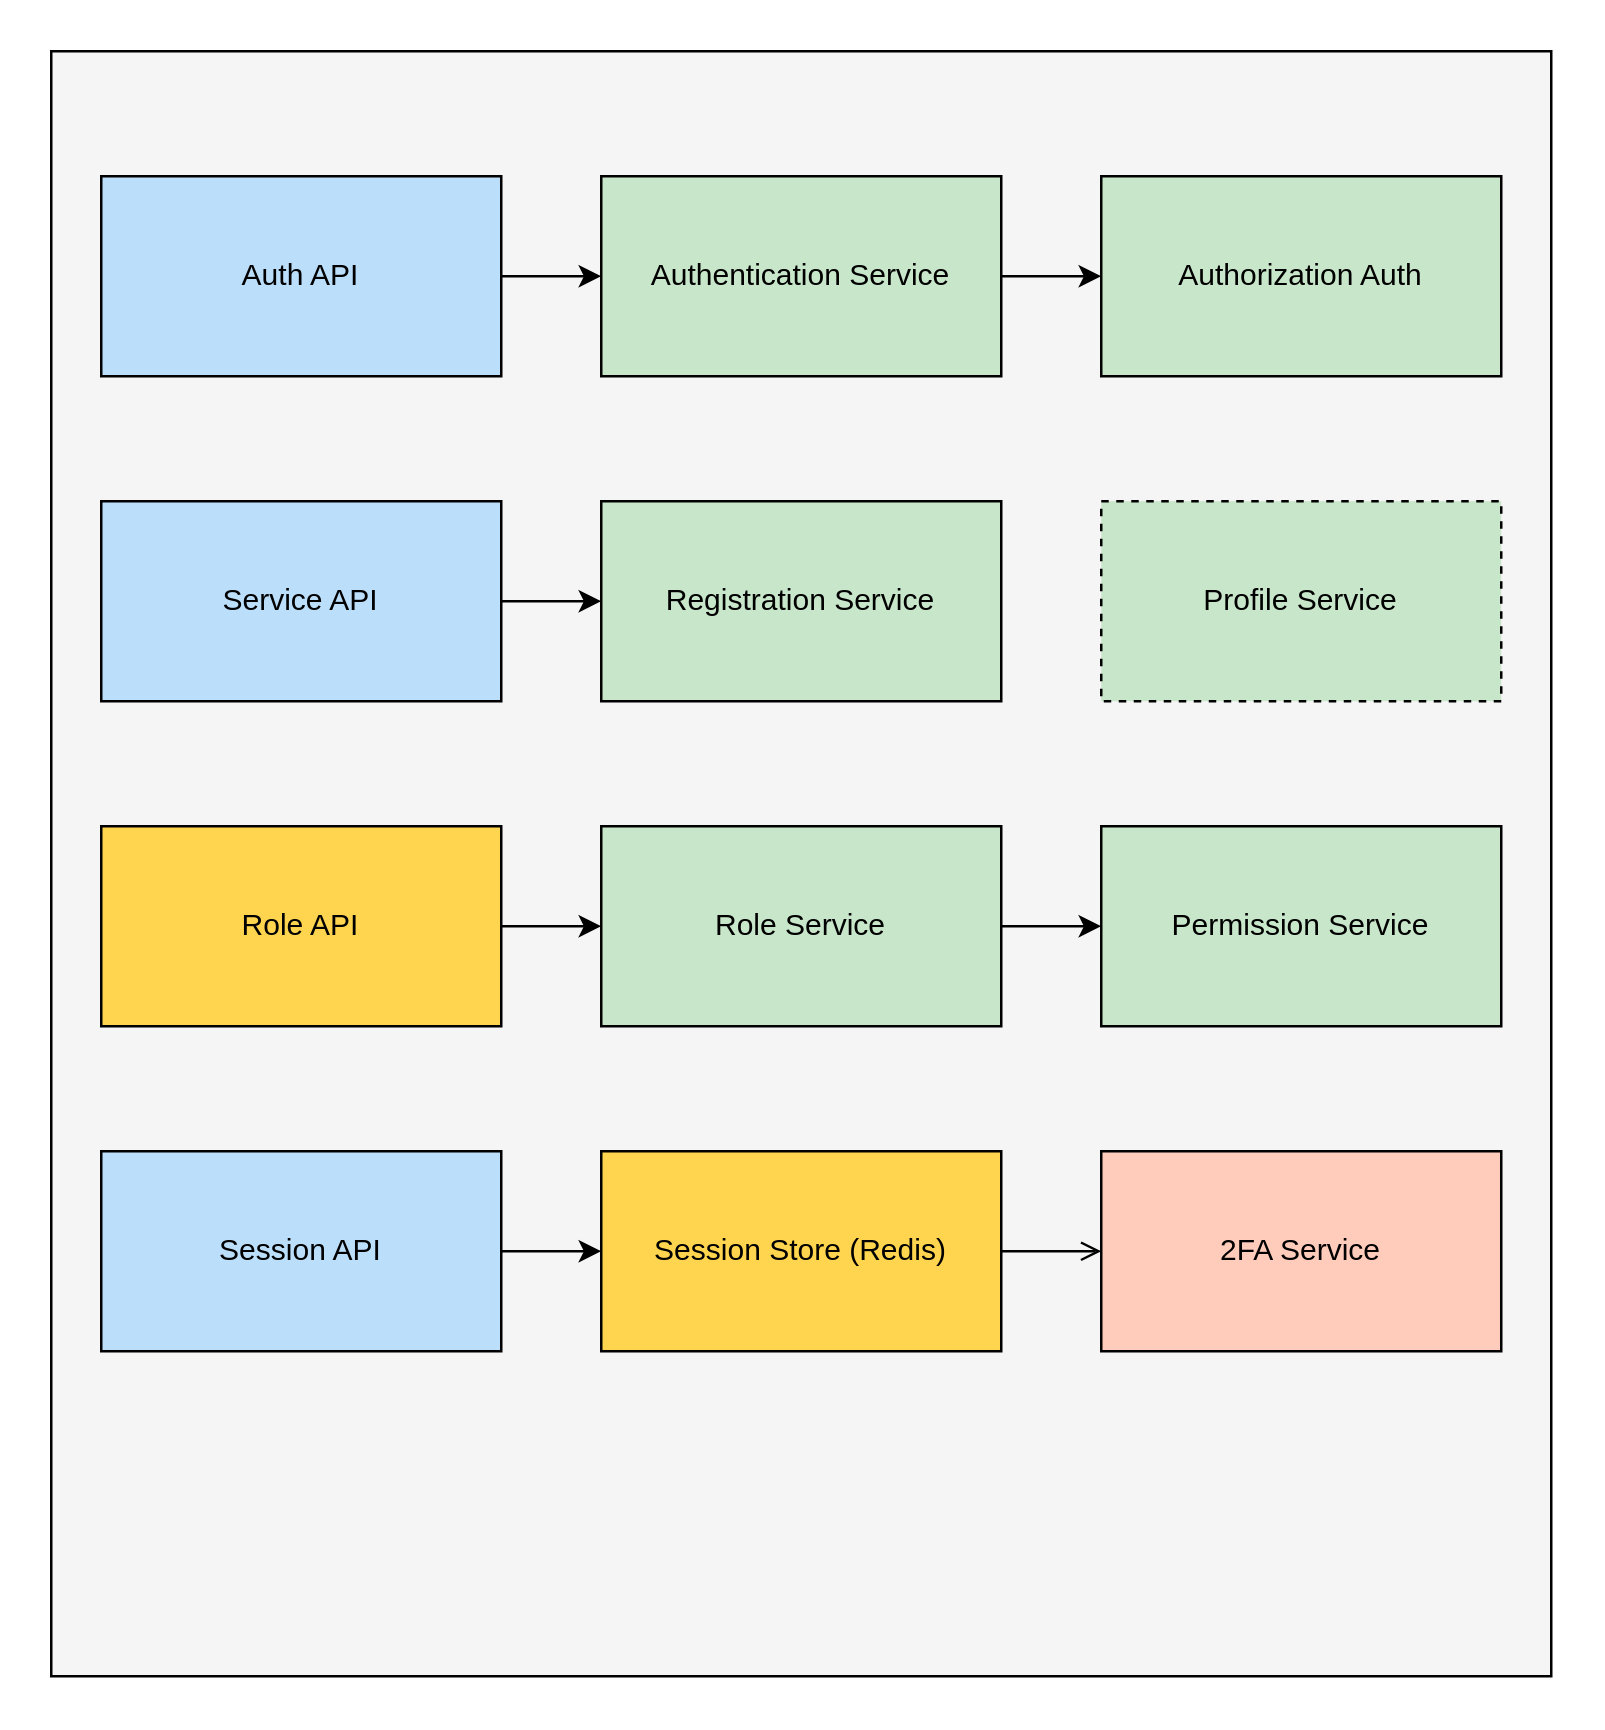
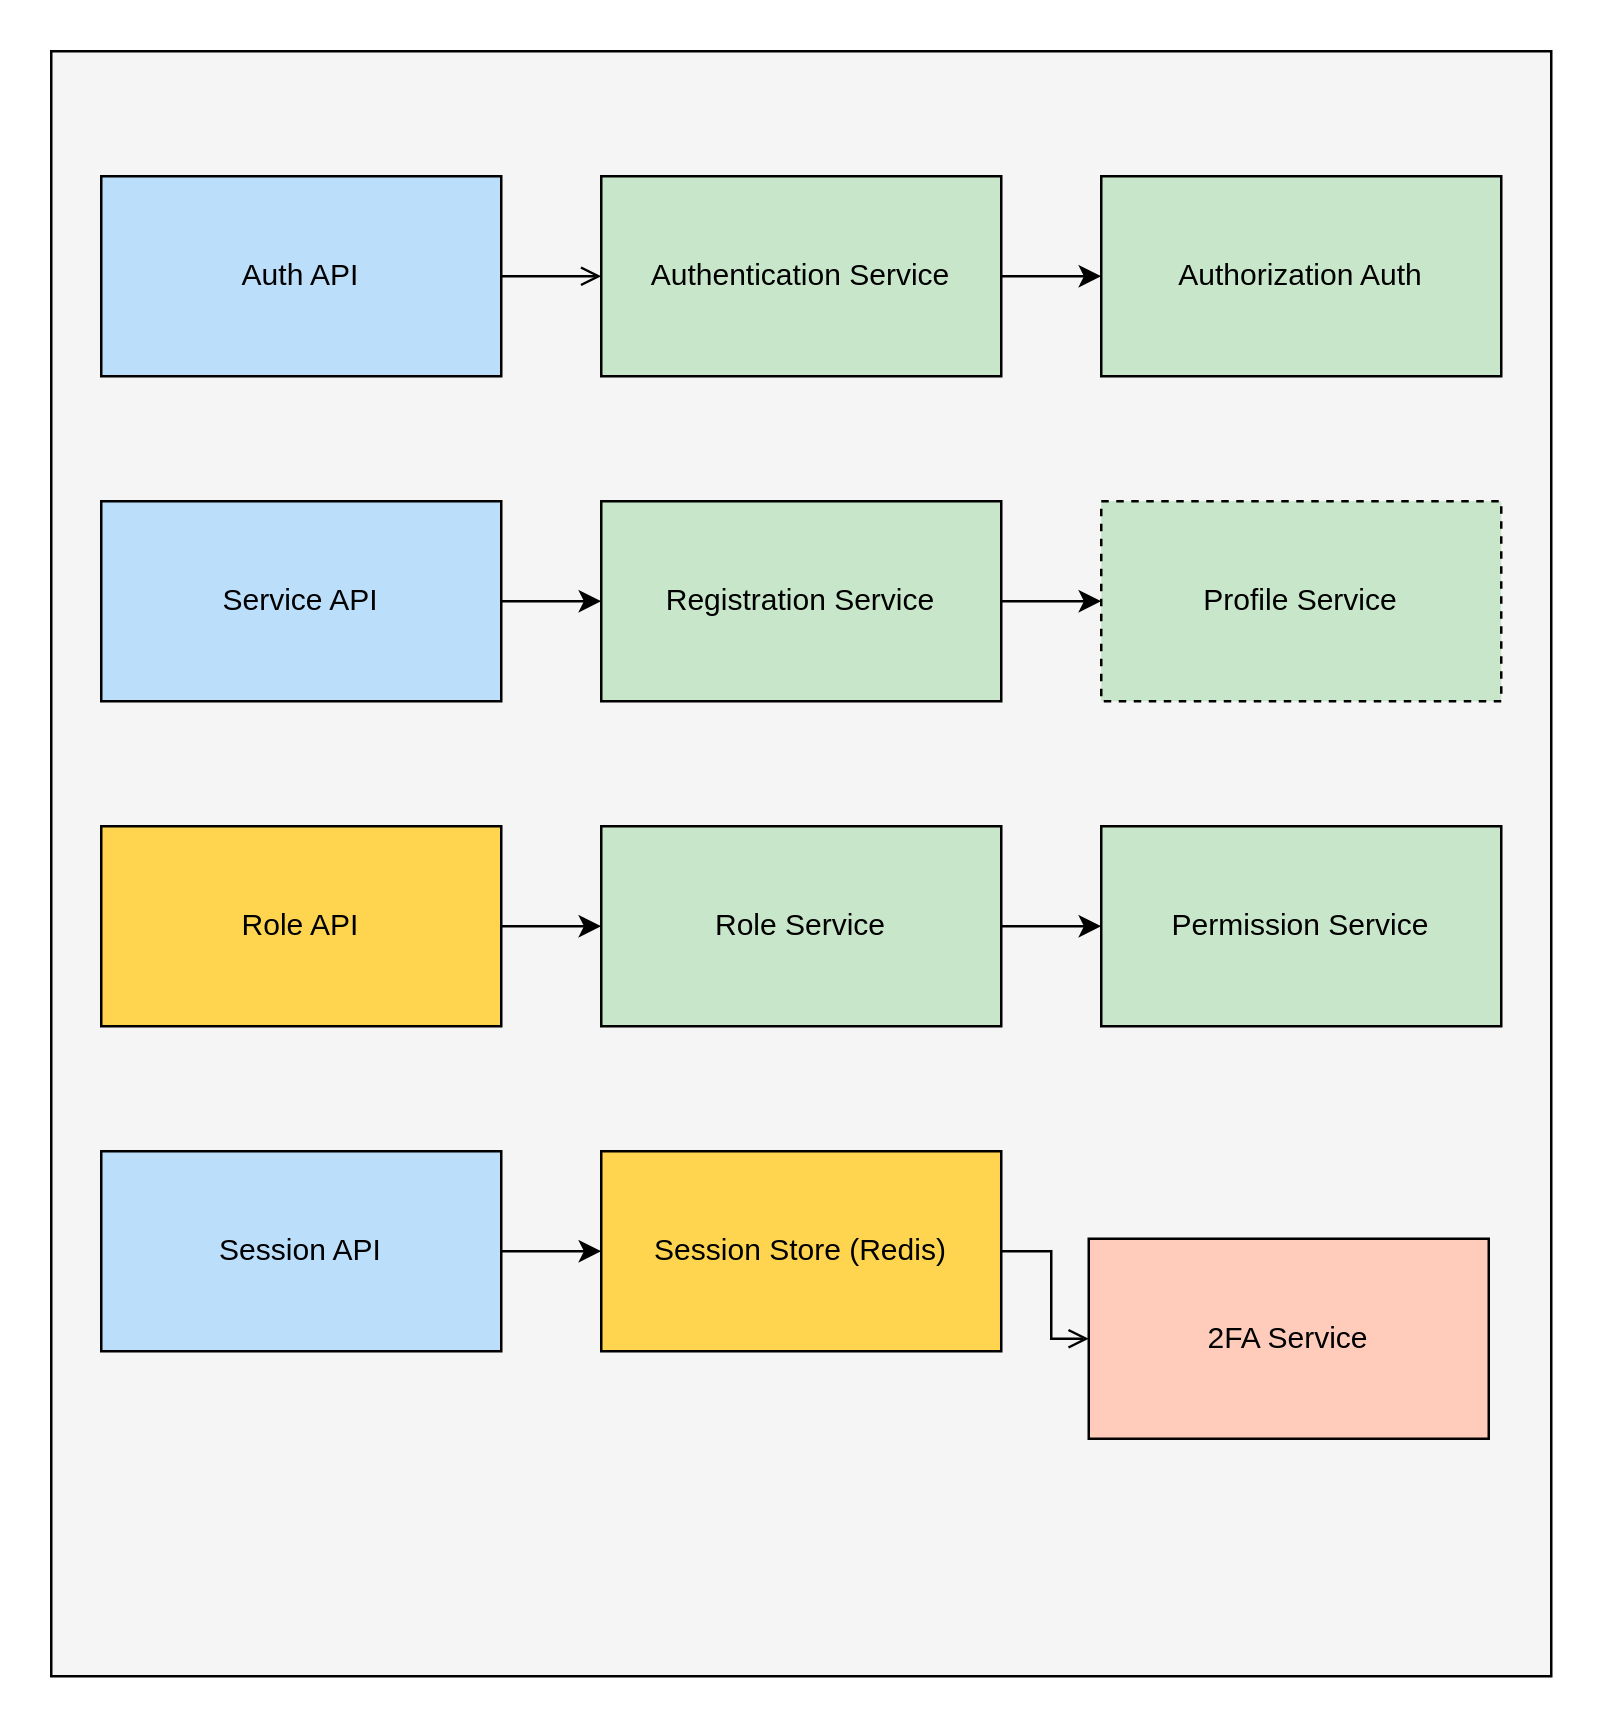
(583, 276) -> (587, 276)
none -> (1043, 601)
(1301, 1251) -> (1289, 1339)
